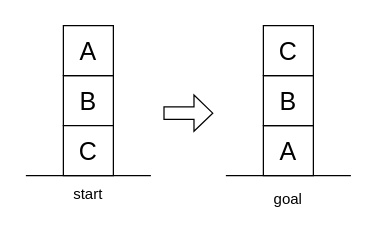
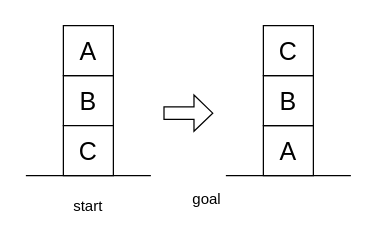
(88, 194) -> (88, 207)
(288, 194) -> (207, 194)
